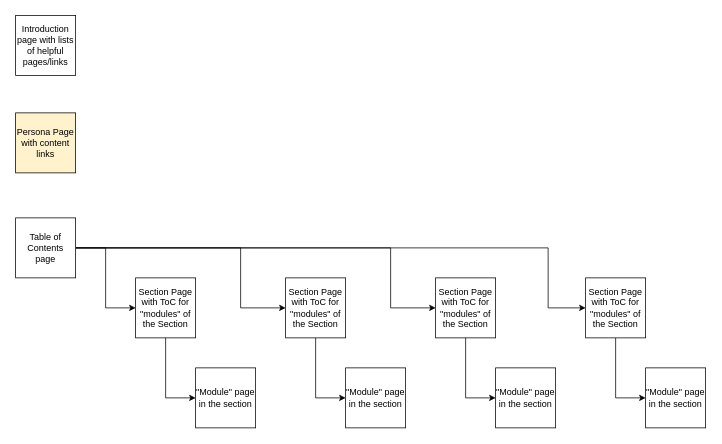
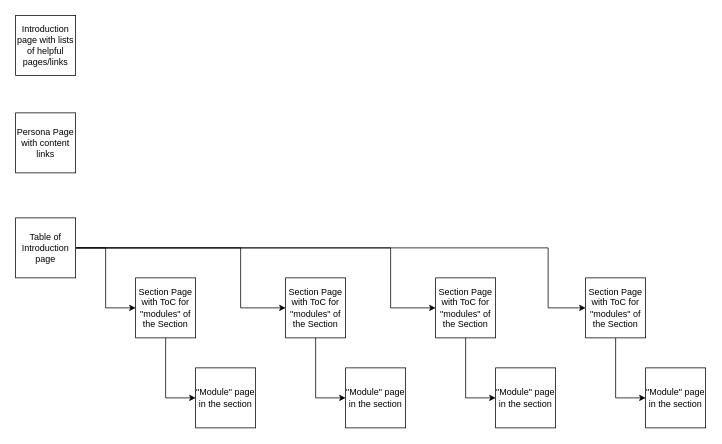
(45, 143) -> (45, 143)
(45, 248) -> (45, 248)
